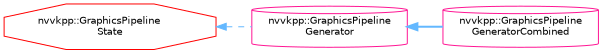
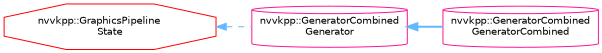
(330, 27) -> (330, 27)
(521, 27) -> (521, 27)
